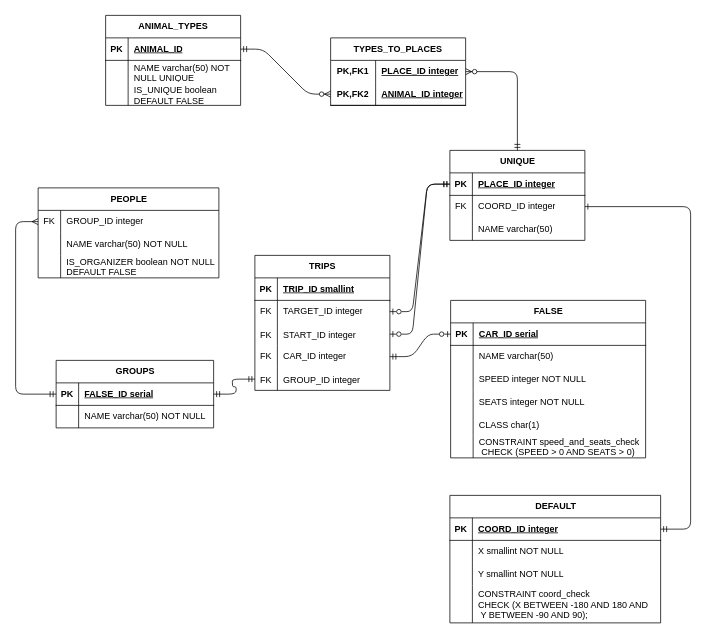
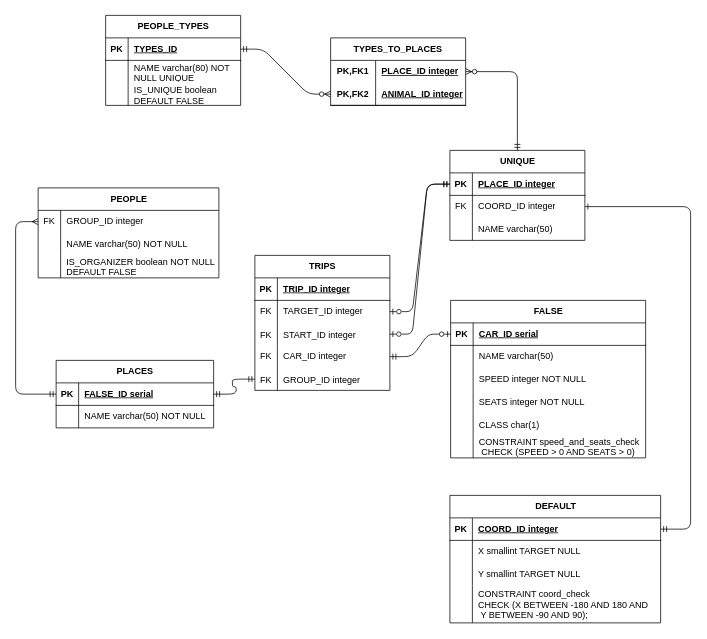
(173, 27) -> (173, 27)
(157, 49) -> (154, 49)
(187, 72) -> (187, 72)
(319, 289) -> (319, 289)
(135, 372) -> (135, 372)
(519, 552) -> (527, 552)
(519, 574) -> (527, 574)
